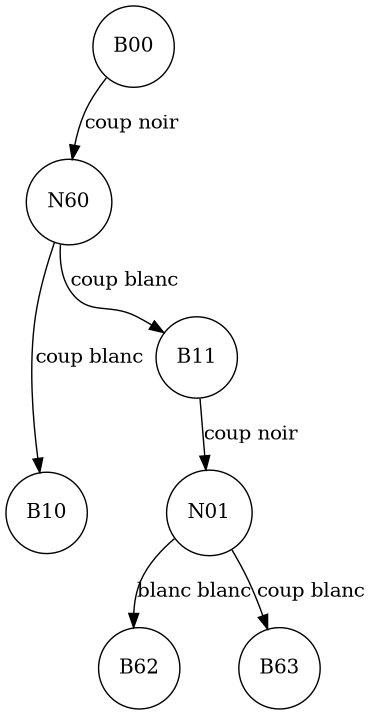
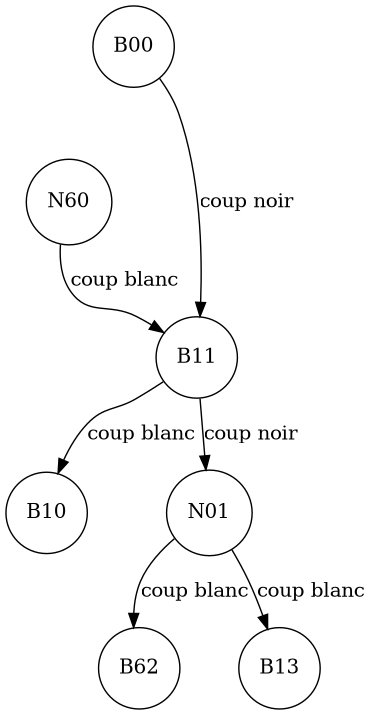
(86, 109) -> (196, 187)
(32, 349) -> (105, 411)
(195, 592) -> (195, 592)
(280, 668) -> (280, 668)
